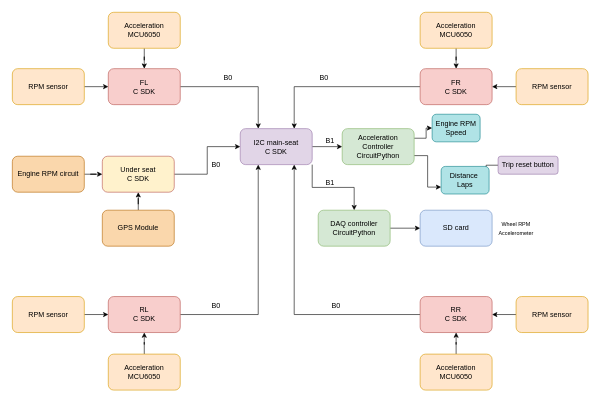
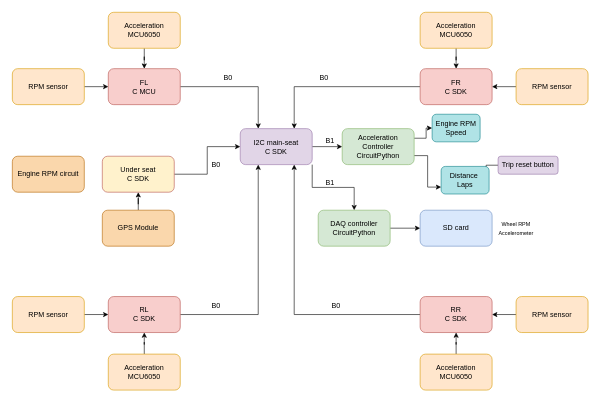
(144, 87) -> (144, 87)
(93, 174) -> none
